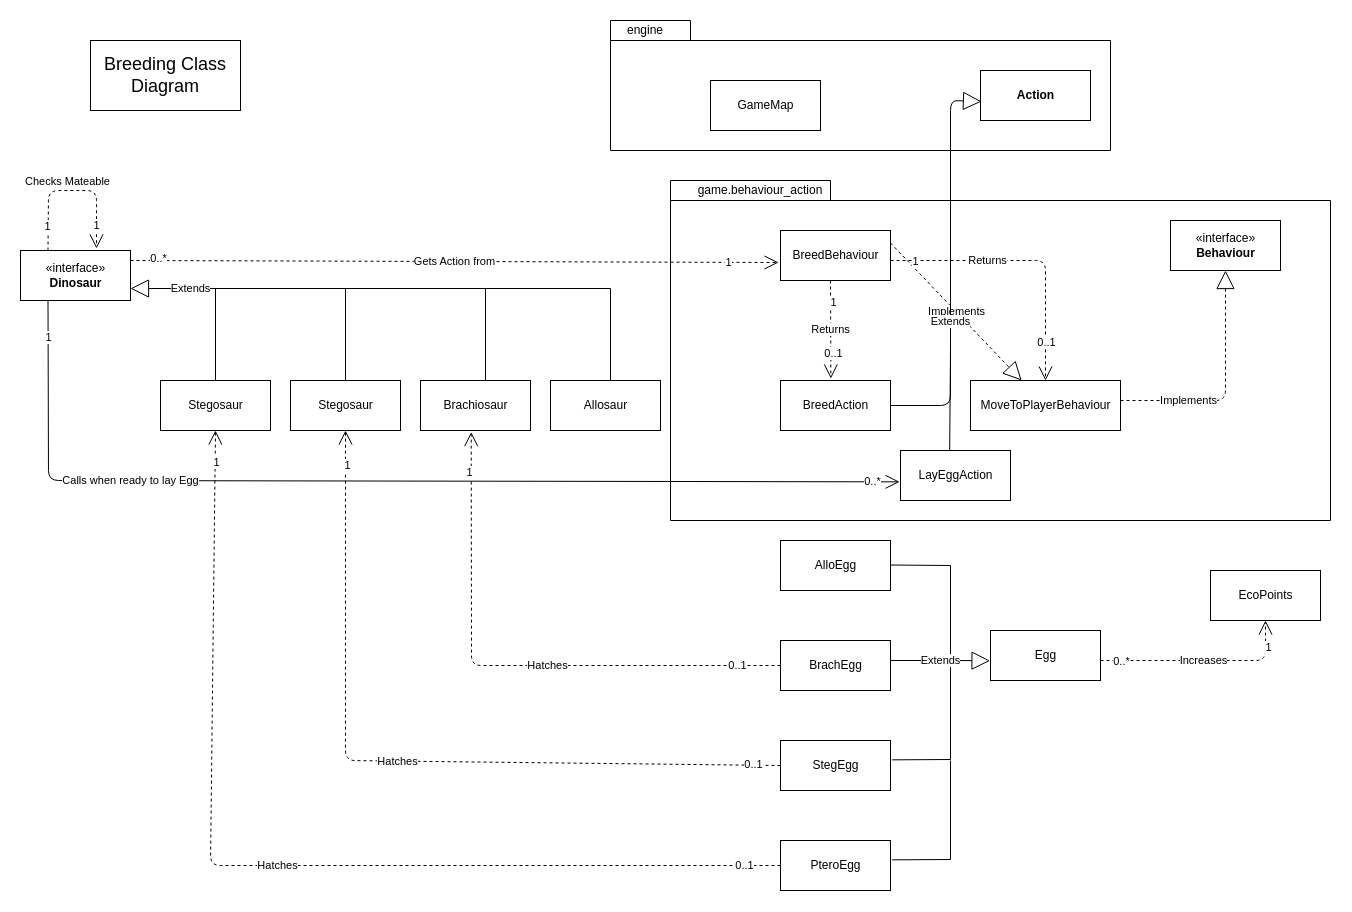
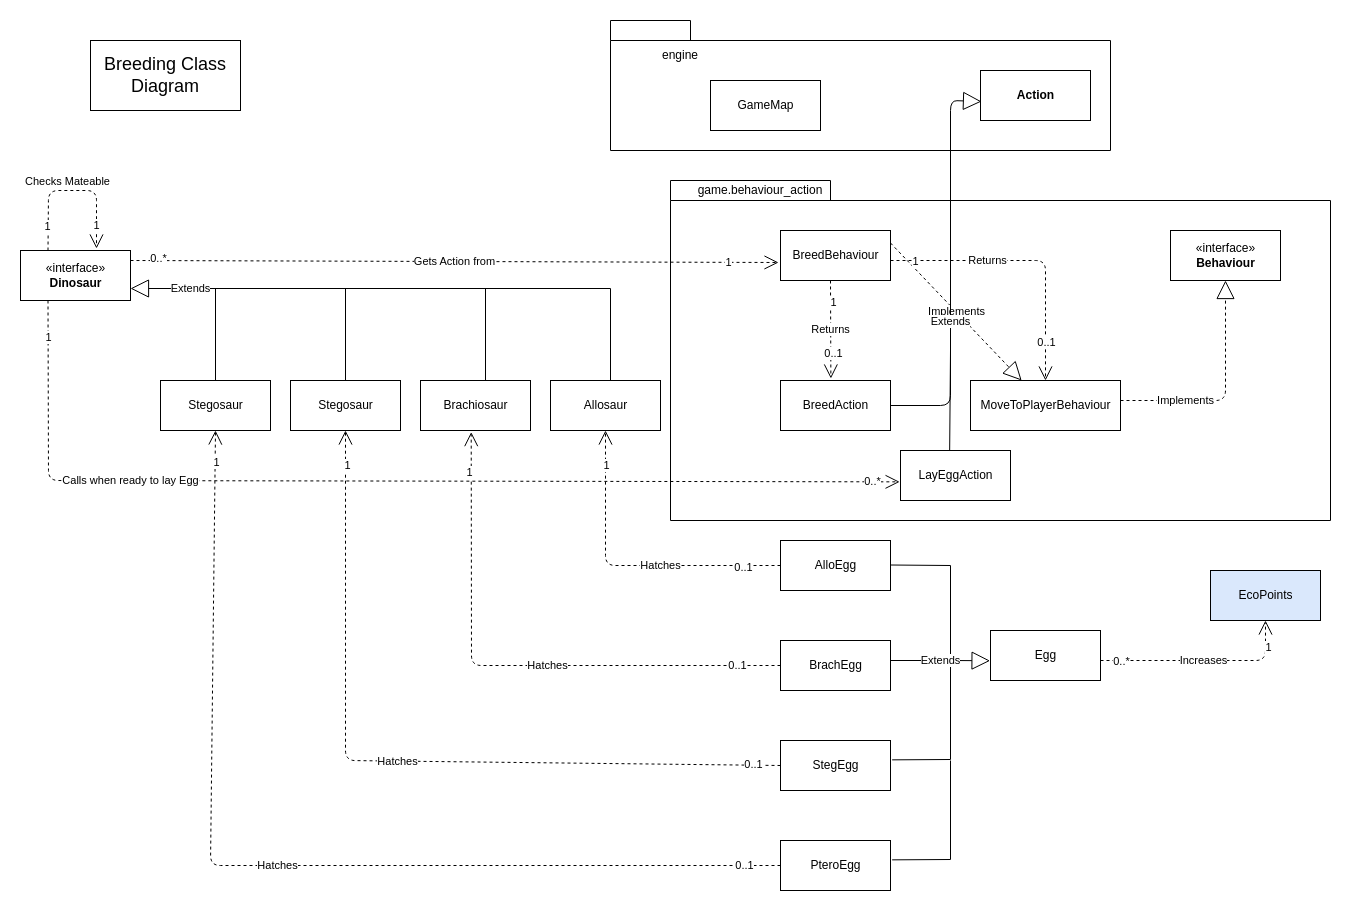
(646, 31) -> (681, 56)
(1226, 246) -> (1226, 256)
(530, 481) -> (530, 481)
none -> (633, 566)
(1266, 596) -> (1266, 596)
